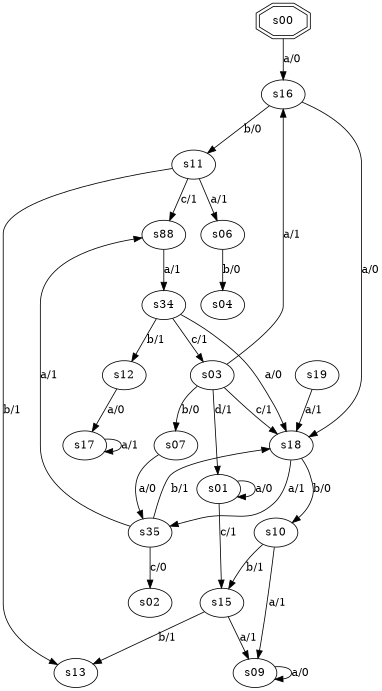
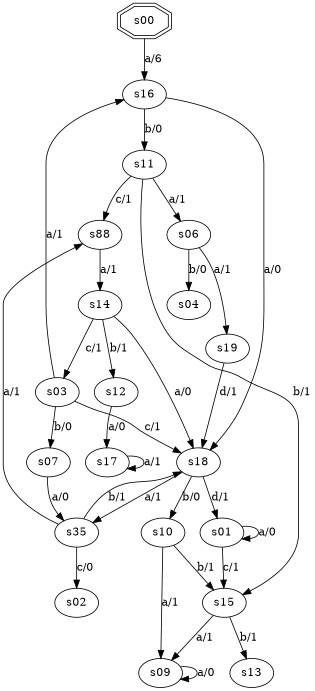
(292, 59) -> (153, 59)
none -> (218, 285)
(164, 305) -> (100, 305)
(3, 364) -> (239, 376)
(314, 410) -> (229, 392)
(215, 428) -> (209, 494)
